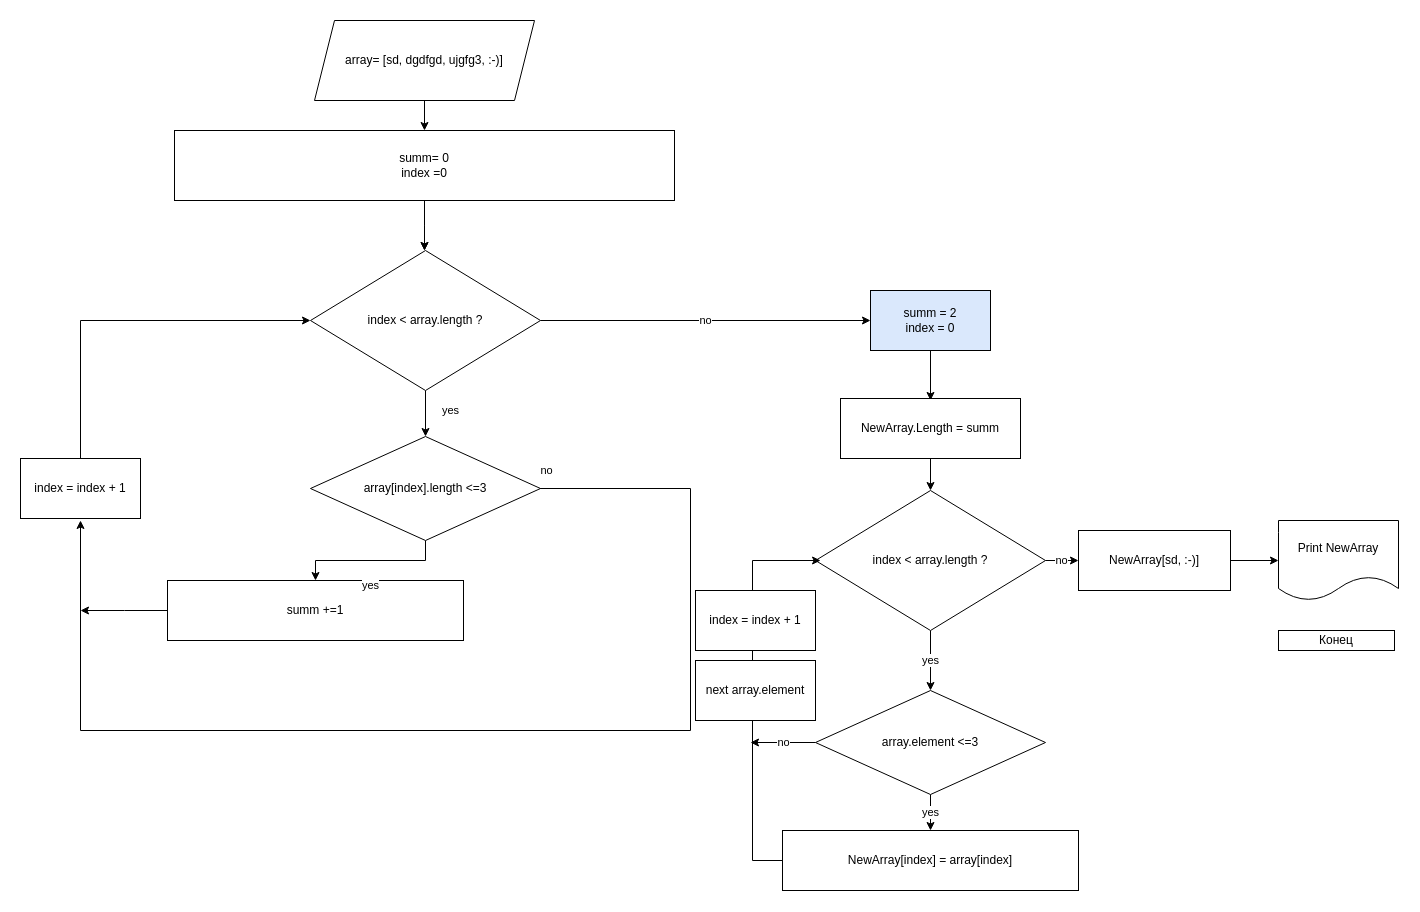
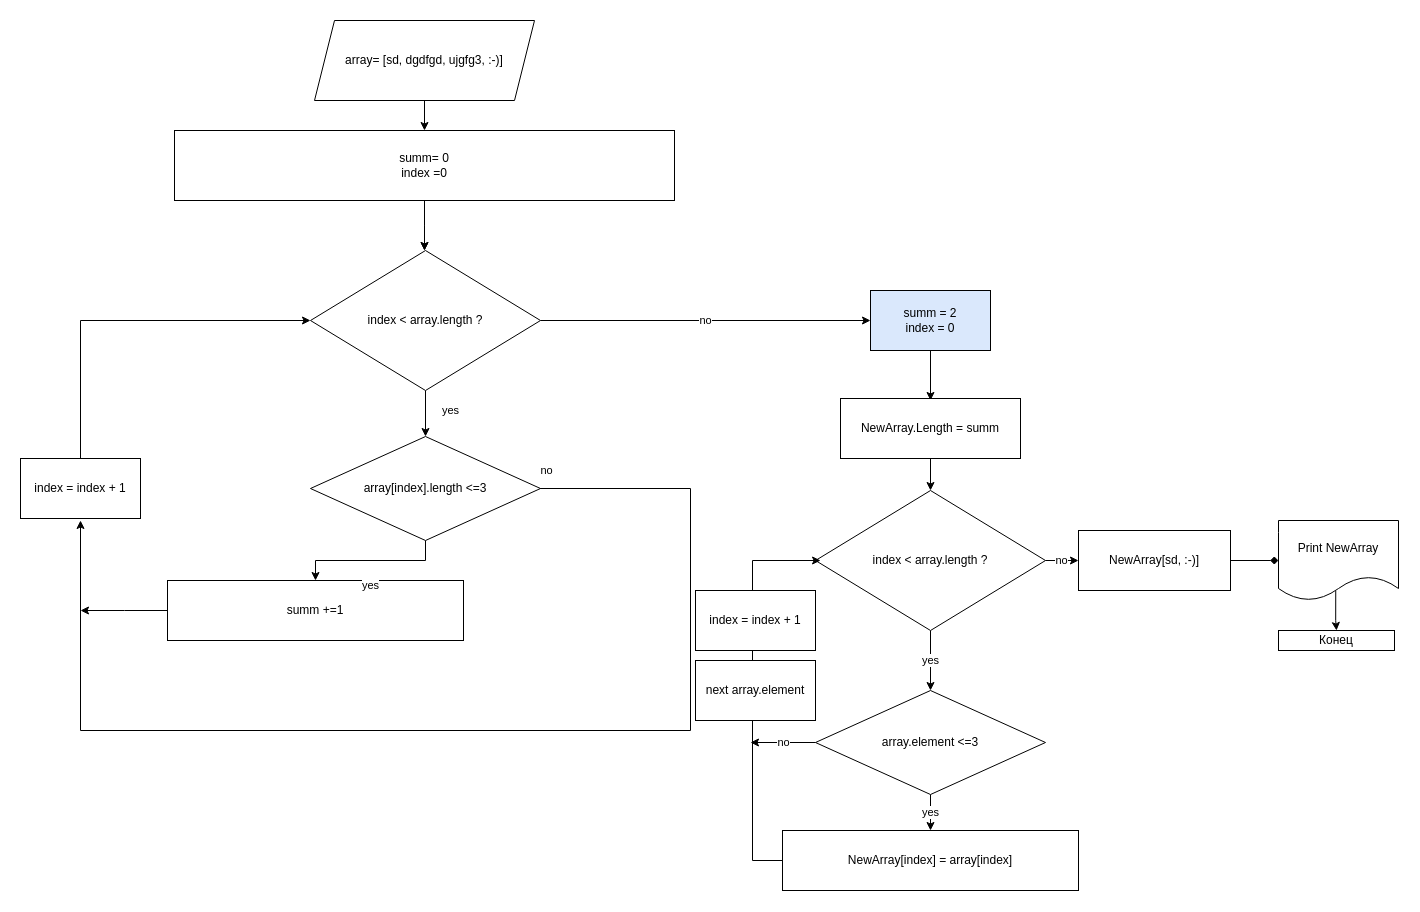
(1270, 561) -> (1270, 561)
none -> (1336, 607)
